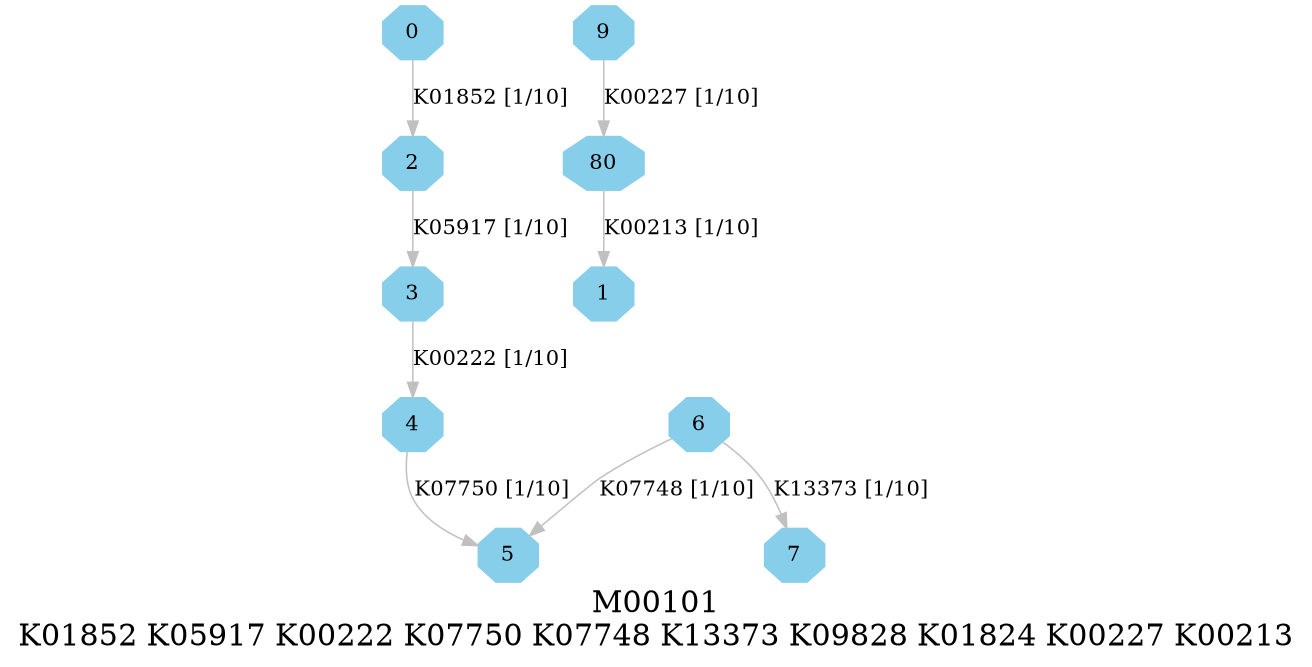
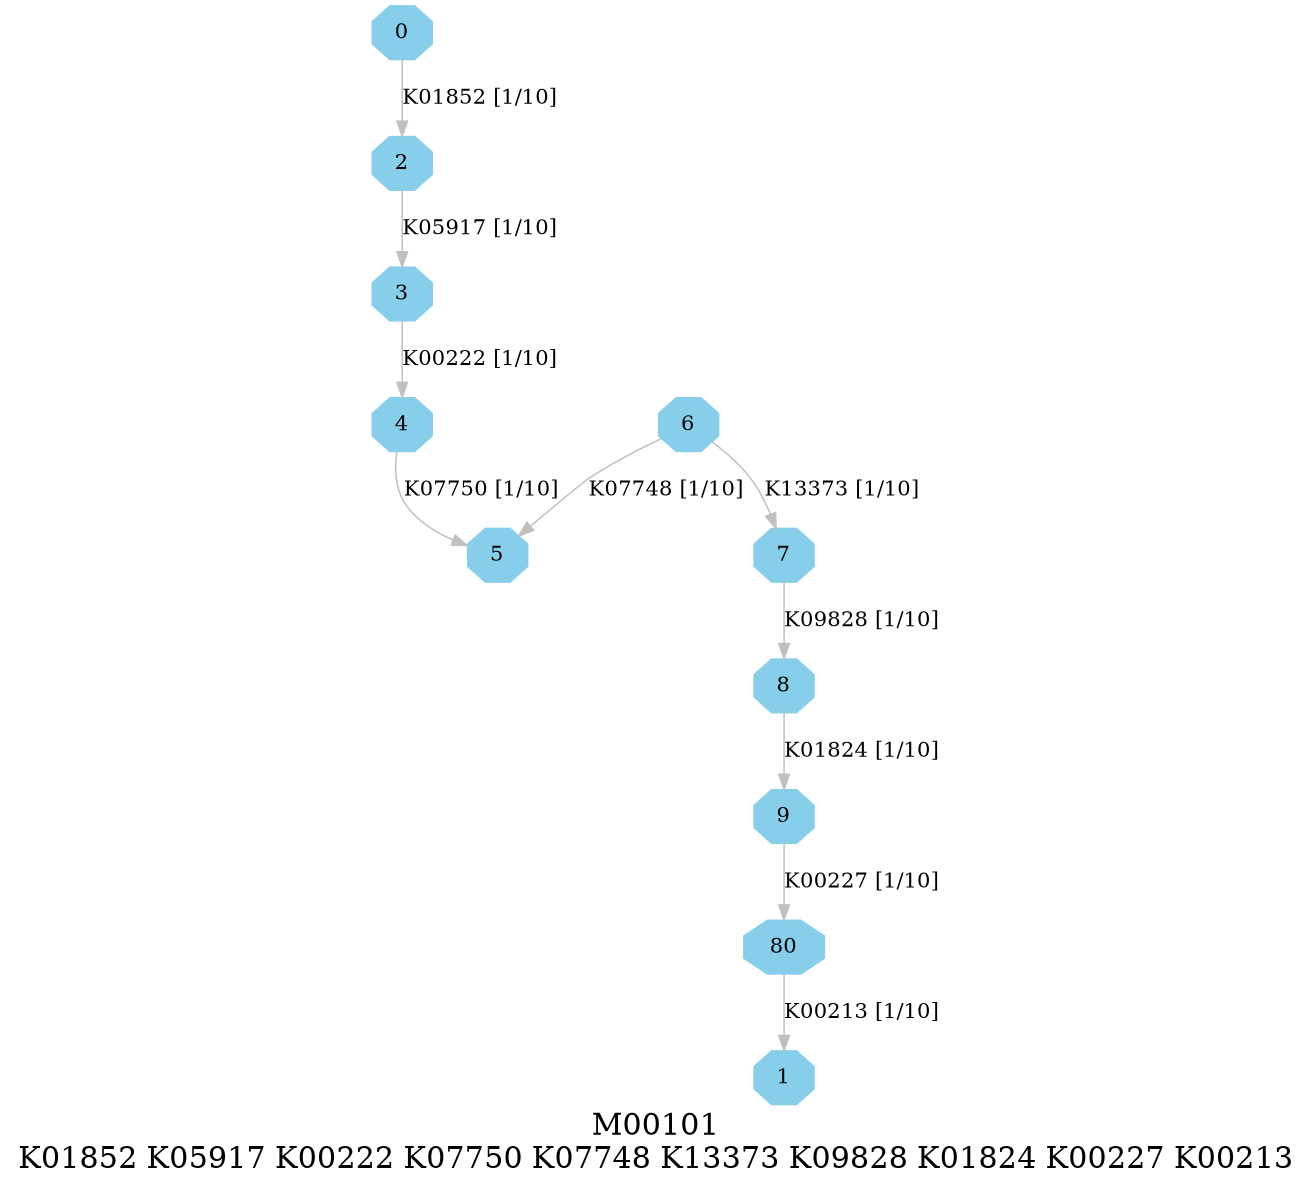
none -> (784, 686)
